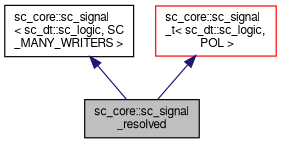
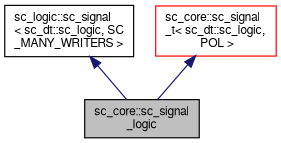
(69, 31) -> (69, 31)
(142, 119) -> (142, 119)
